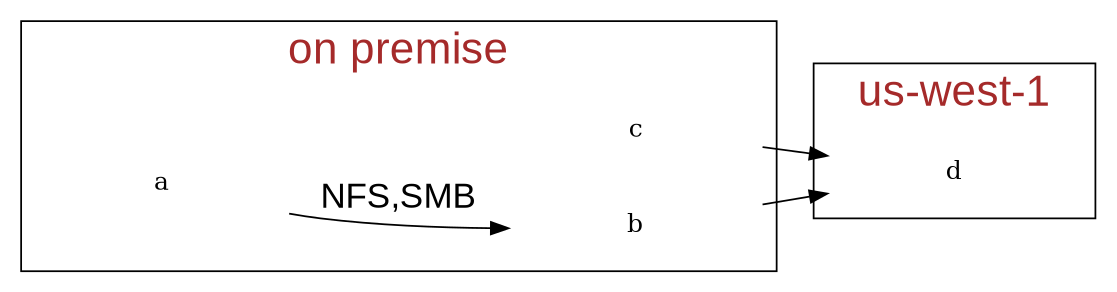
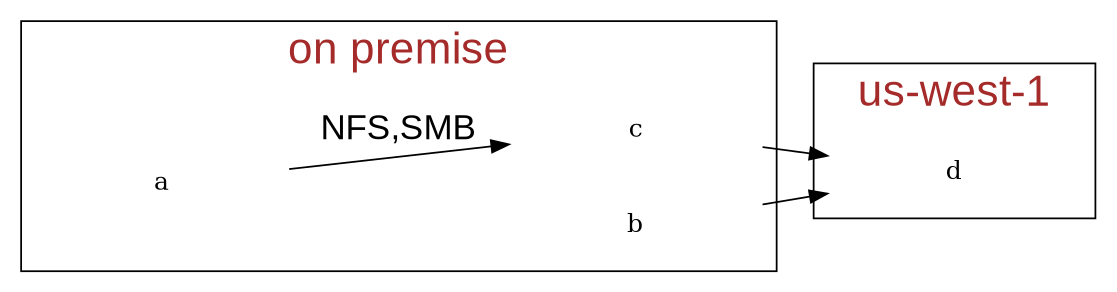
(390, 225) -> (390, 158)
